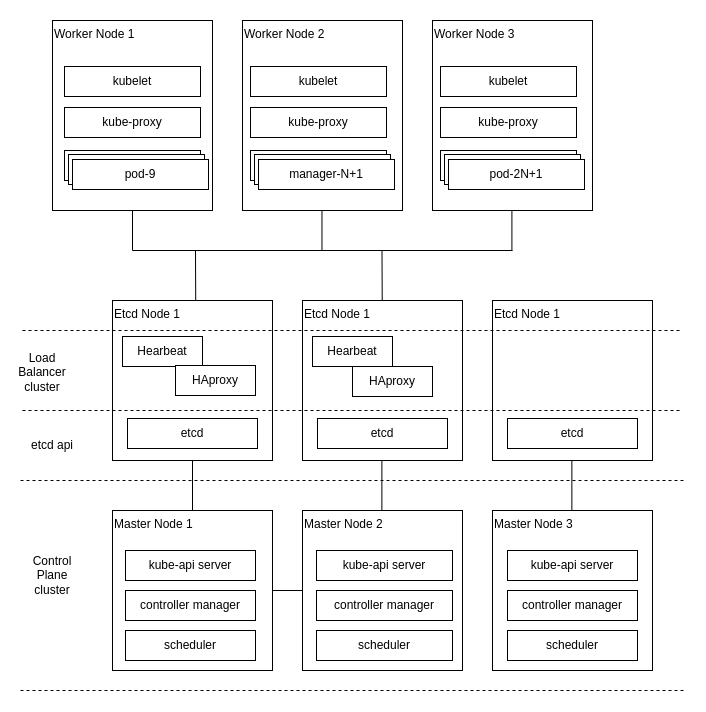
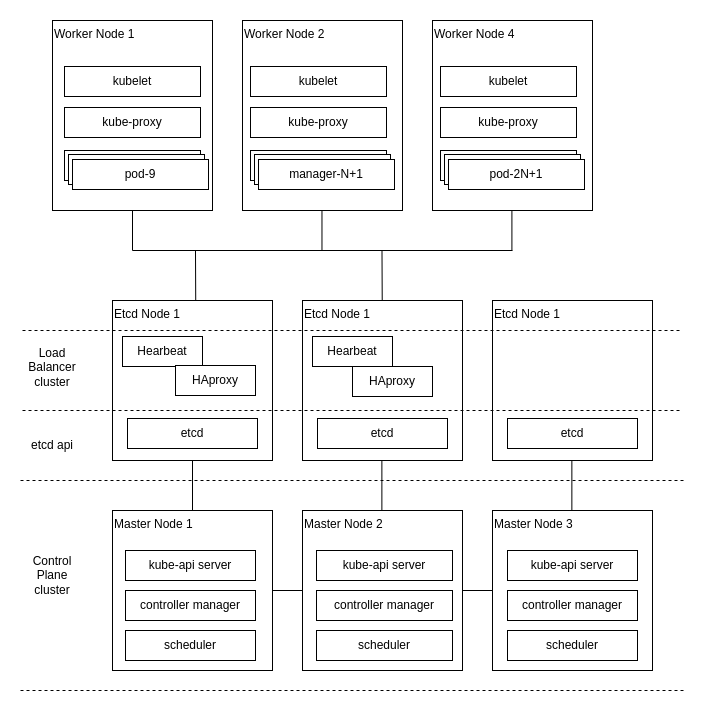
(475, 35) -> (475, 35)
(43, 373) -> (53, 368)
none -> (478, 591)
